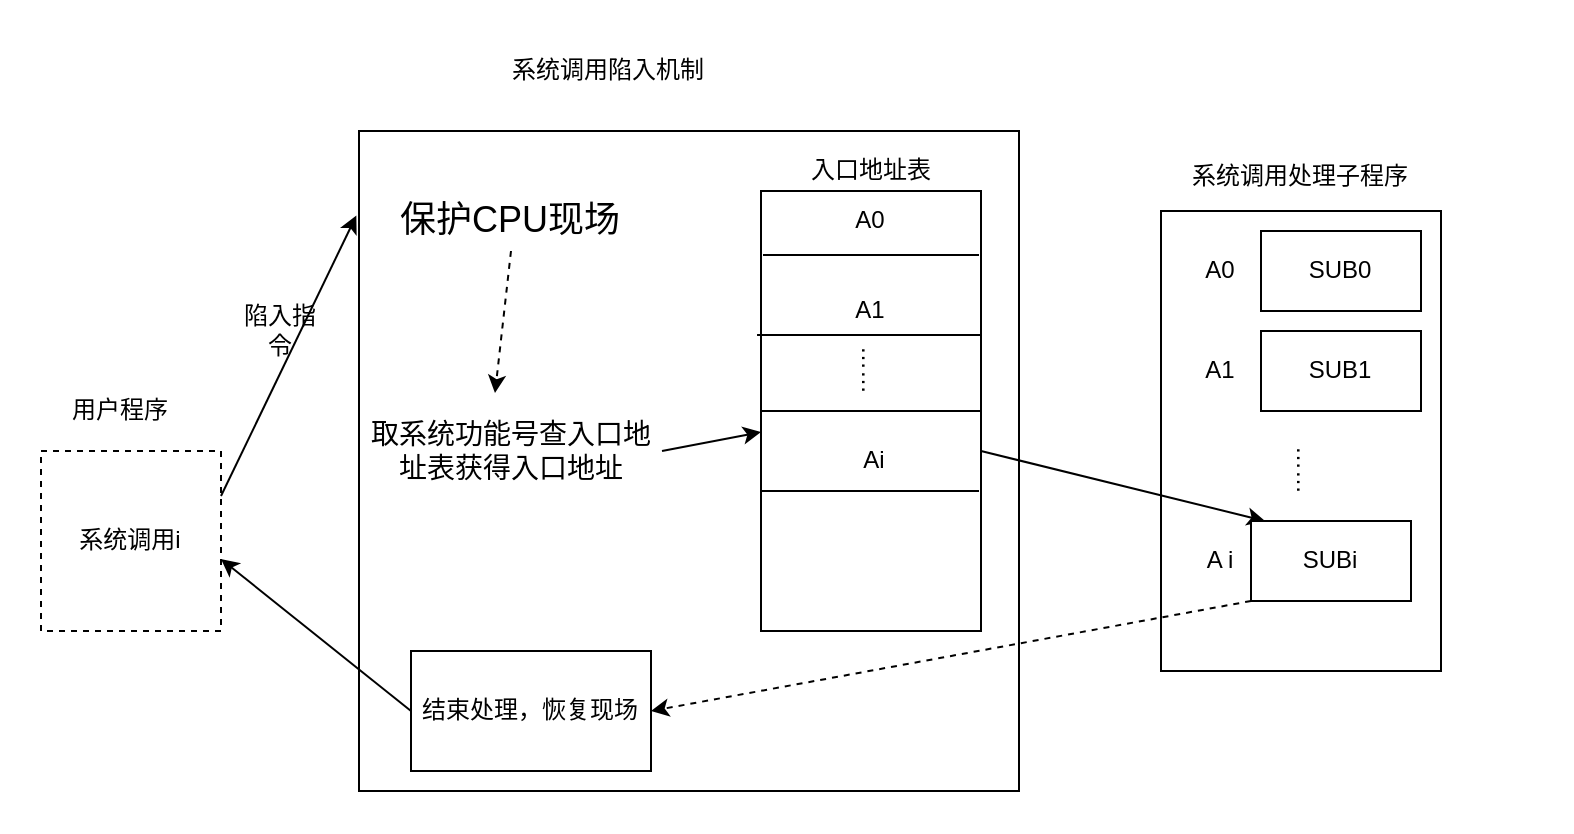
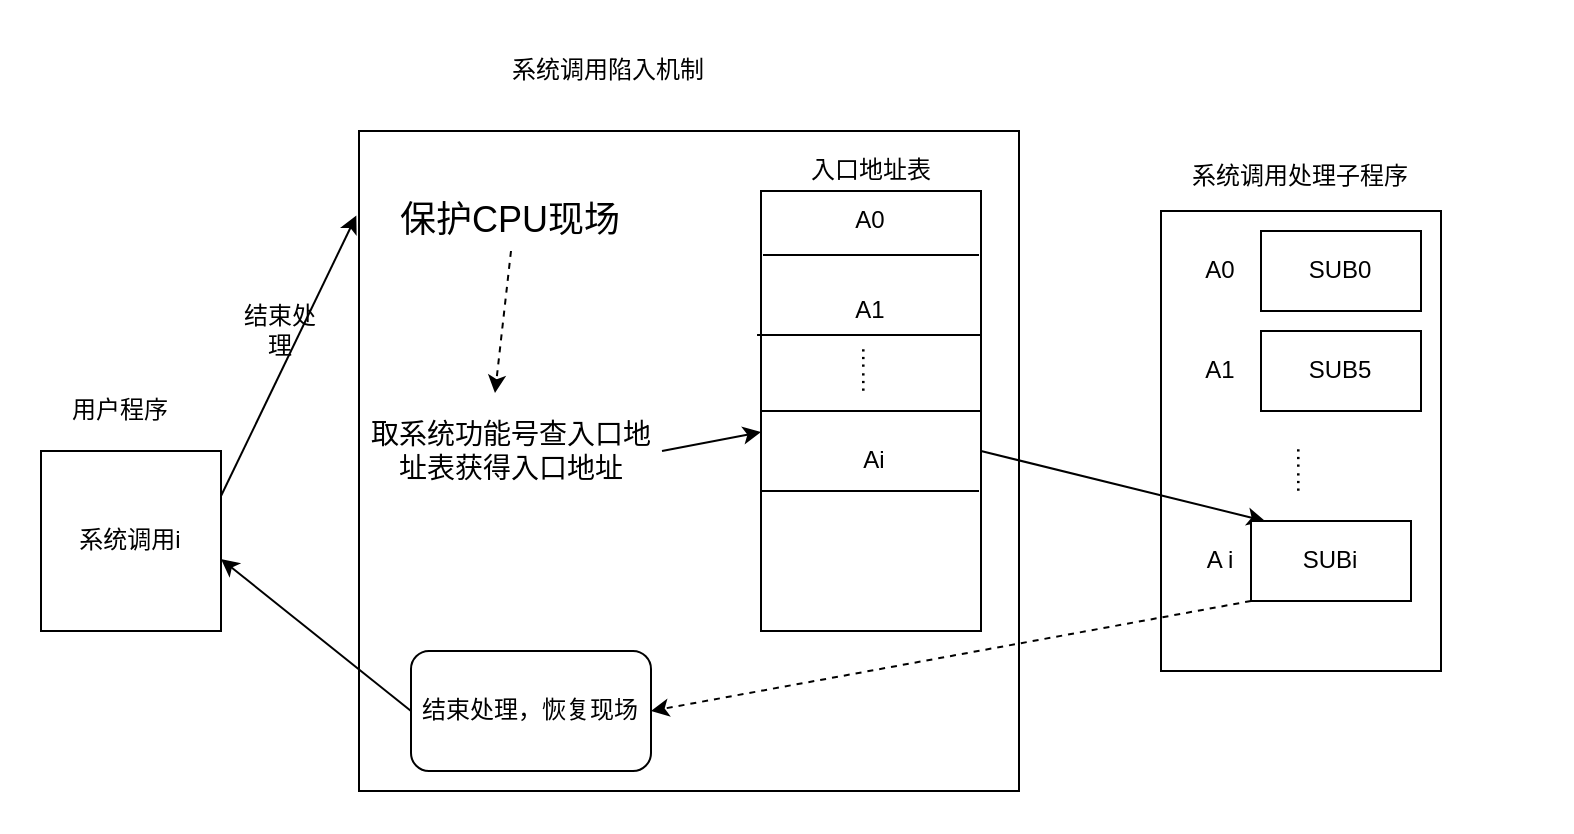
(281, 331) -> (281, 331)
(1341, 371) -> (1341, 371)
(131, 541) -> (131, 541)
(531, 711) -> (531, 711)
